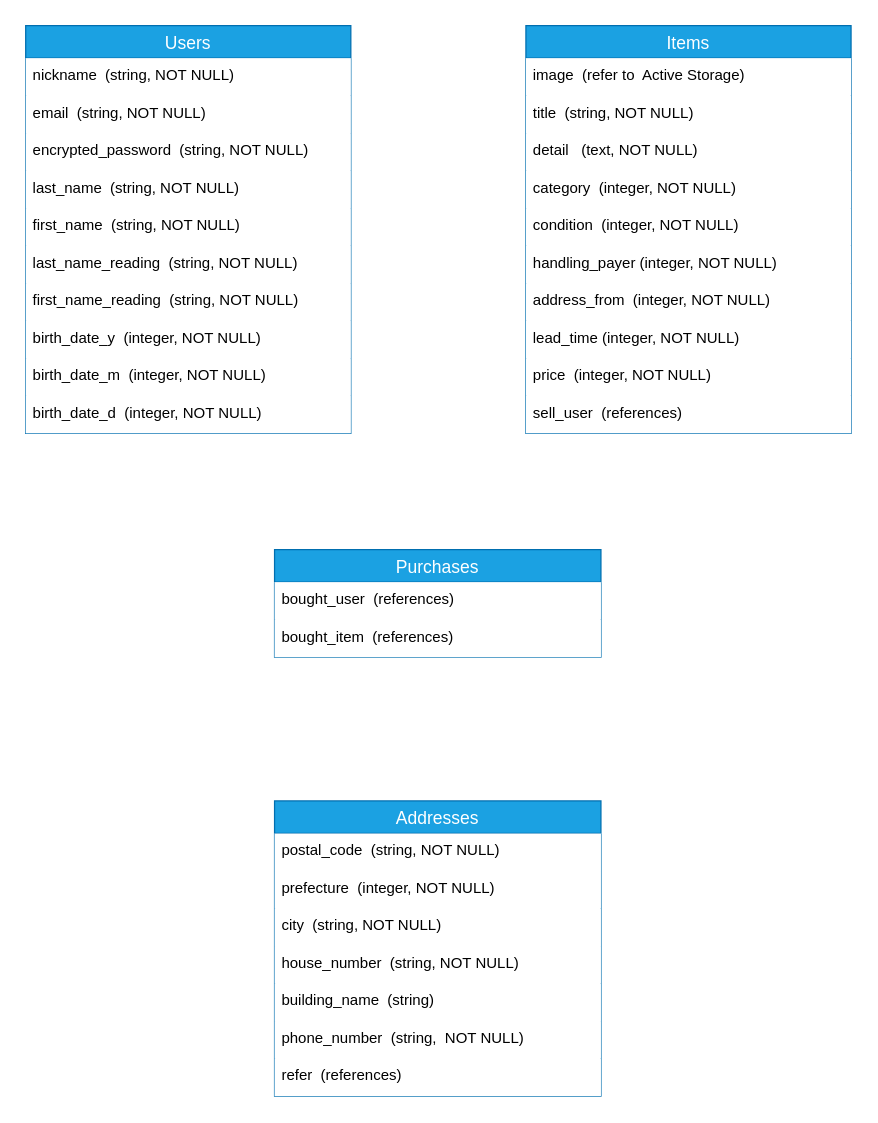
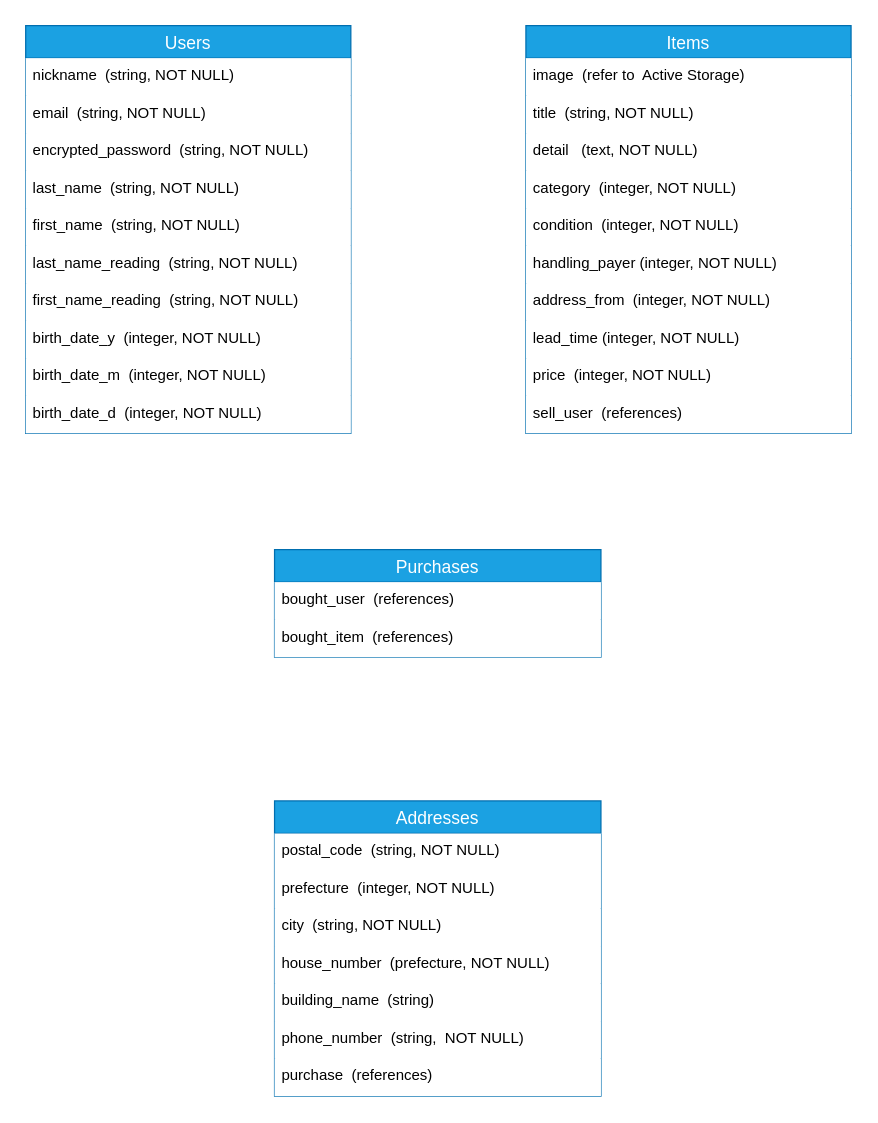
(406, 963) -> (425, 963)
(359, 1075) -> (372, 1075)
